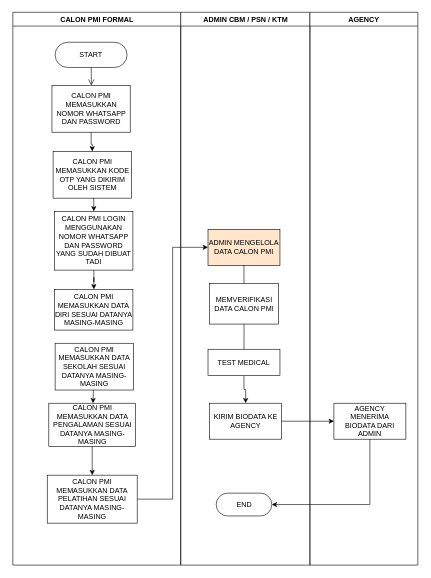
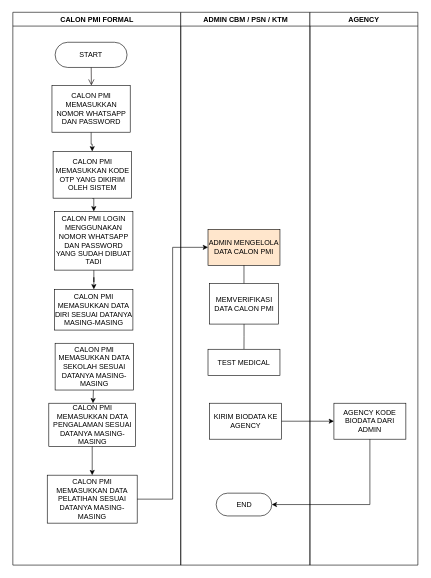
(246, 392) -> none
(370, 422) -> (370, 422)
